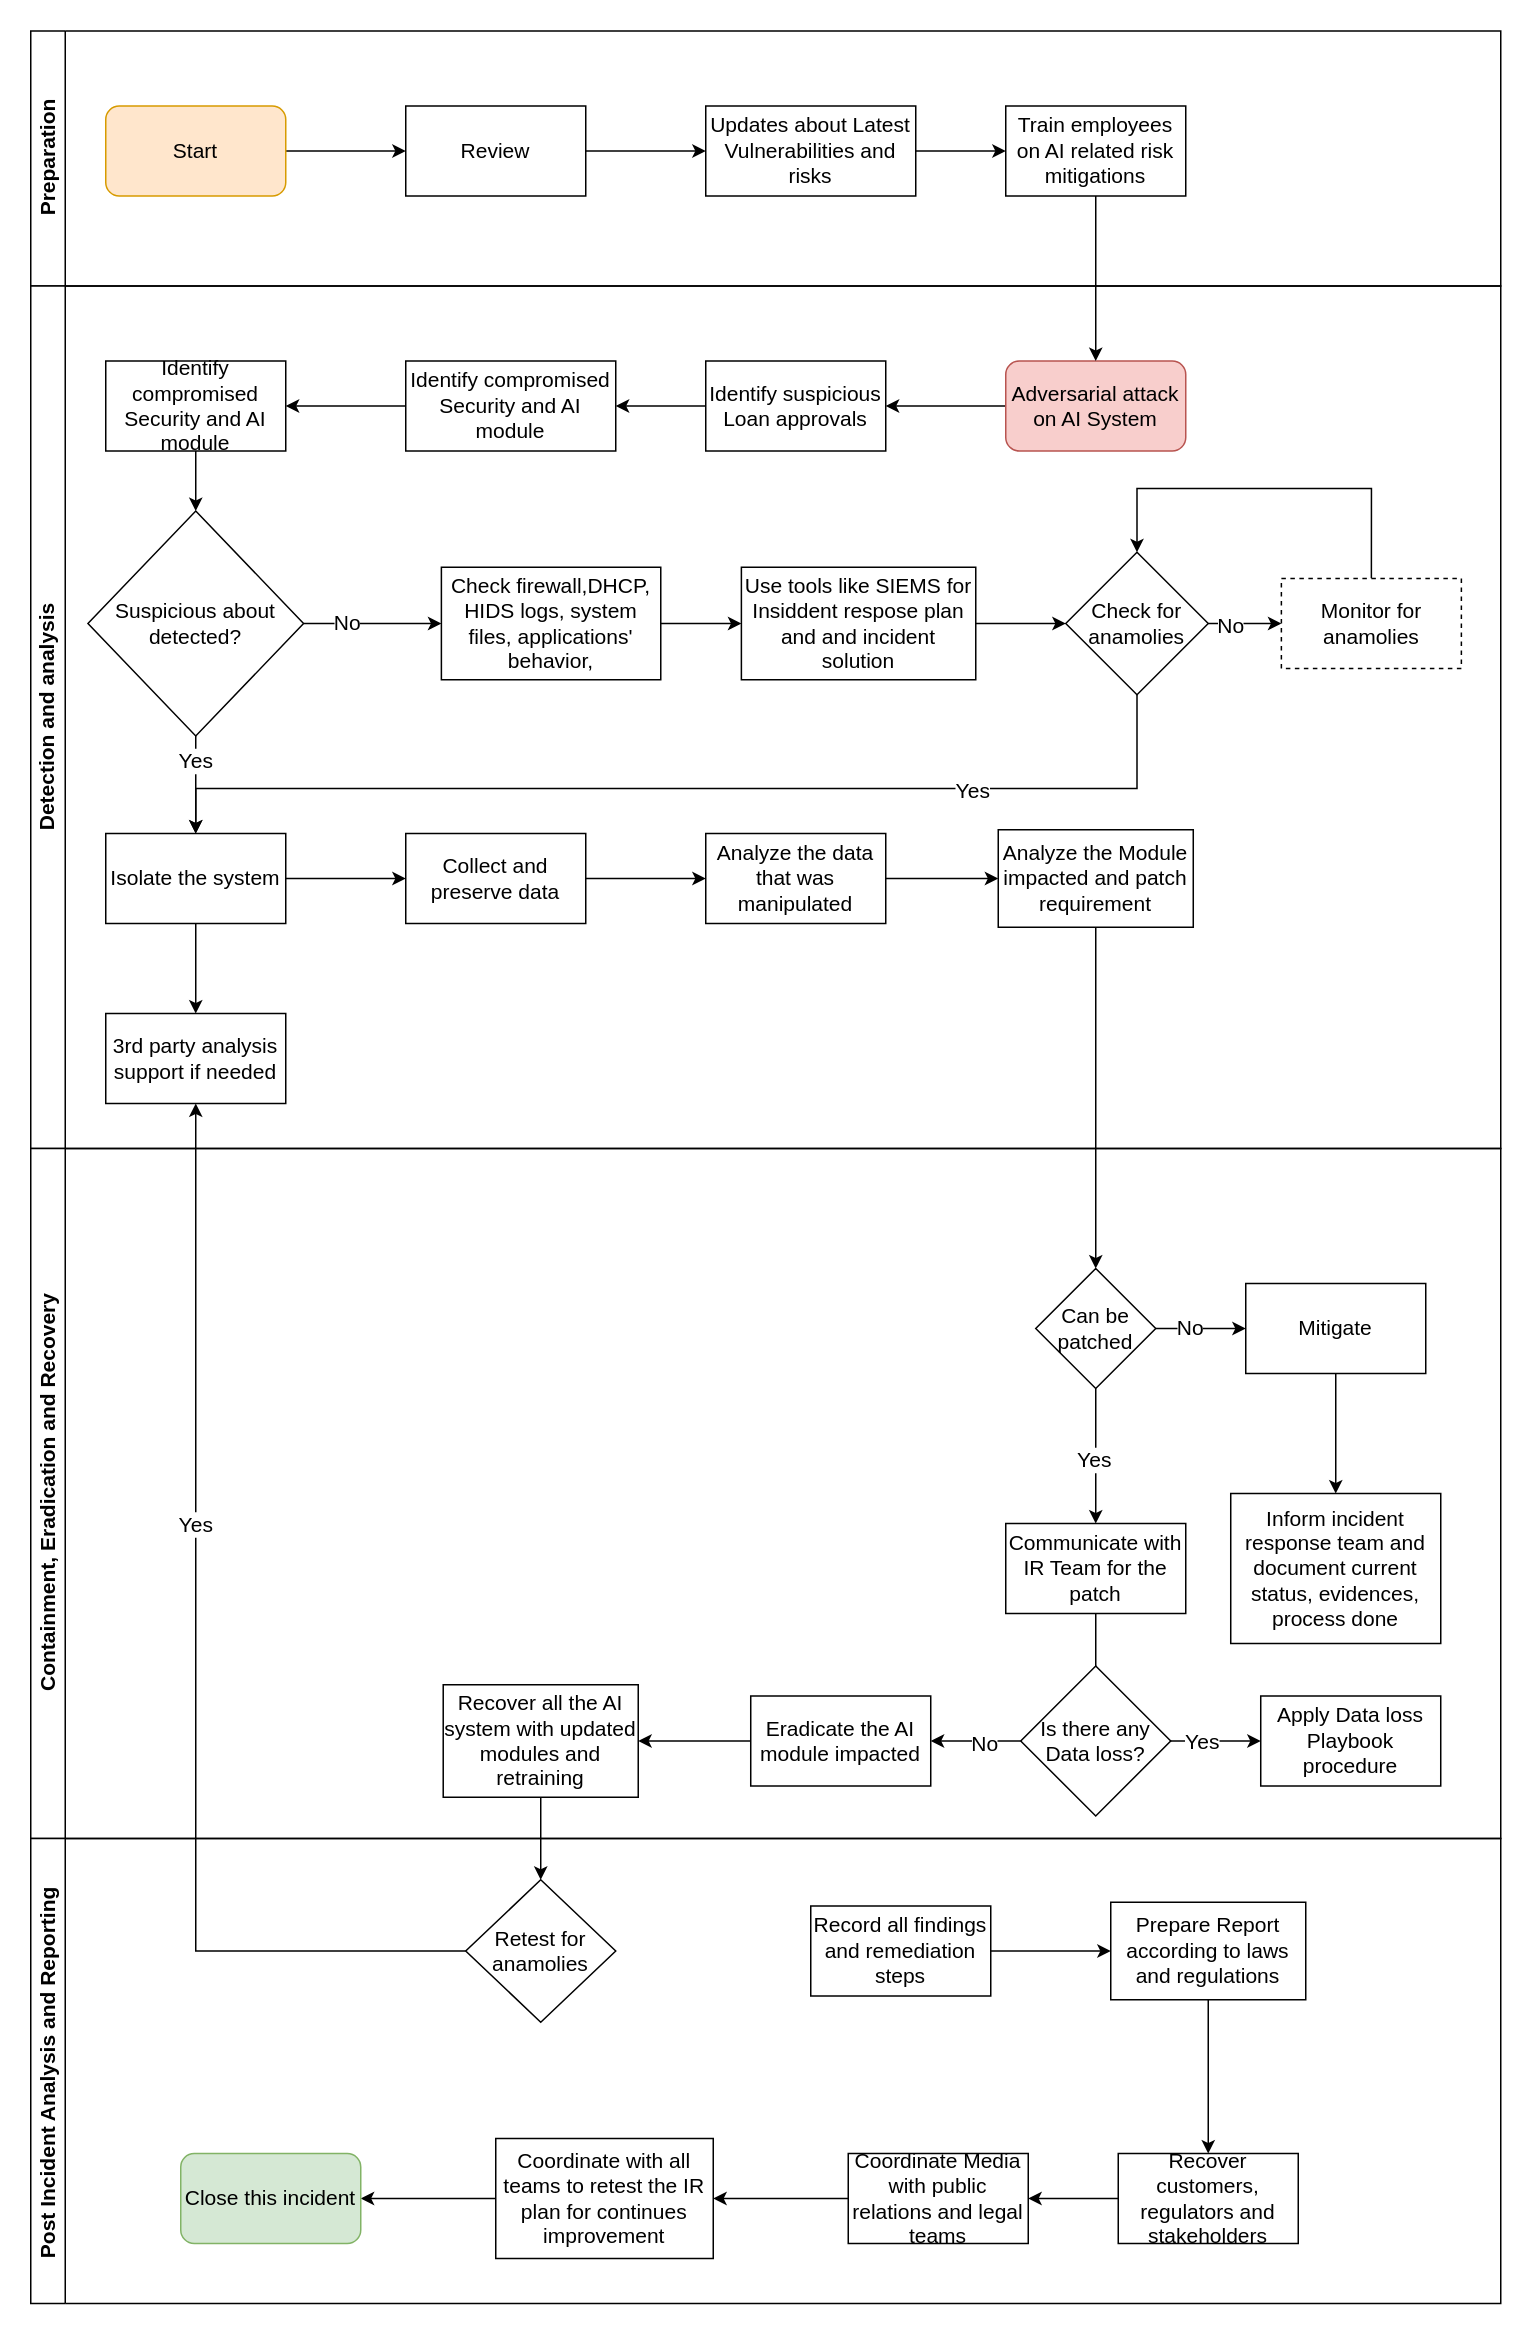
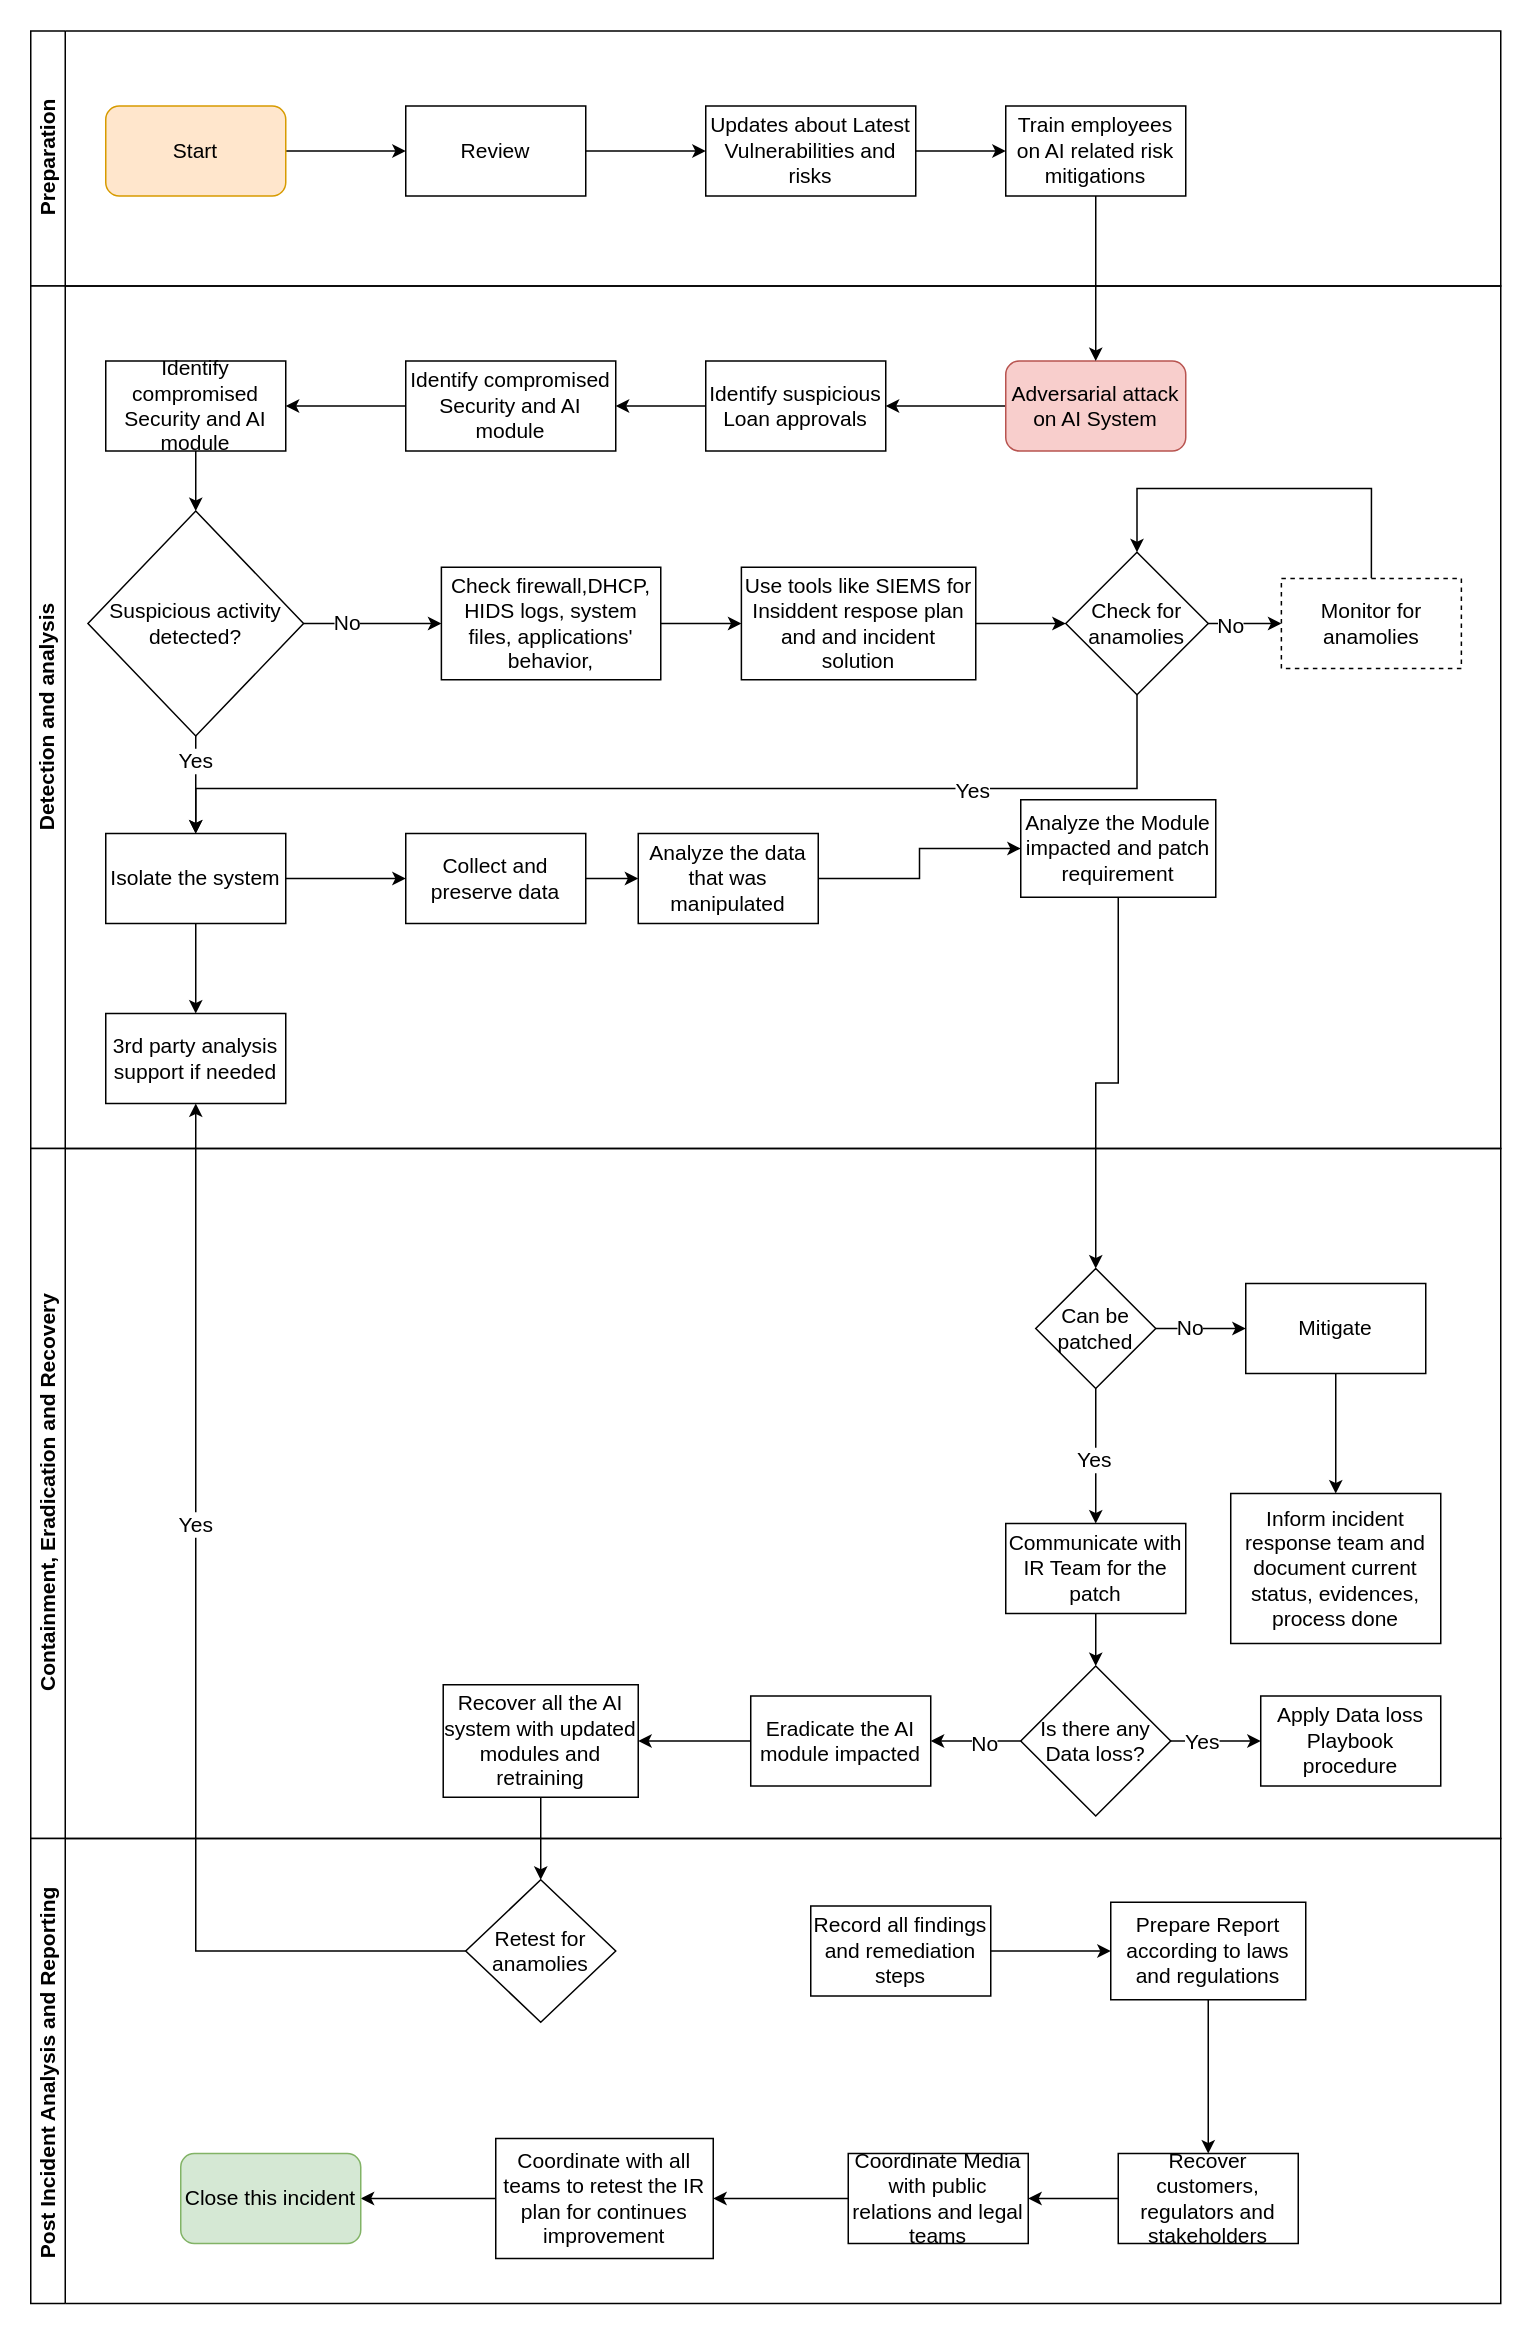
(196, 623) -> (196, 623)
(796, 878) -> (728, 878)
(1096, 878) -> (1118, 848)
(1096, 1658) -> (1096, 1654)
